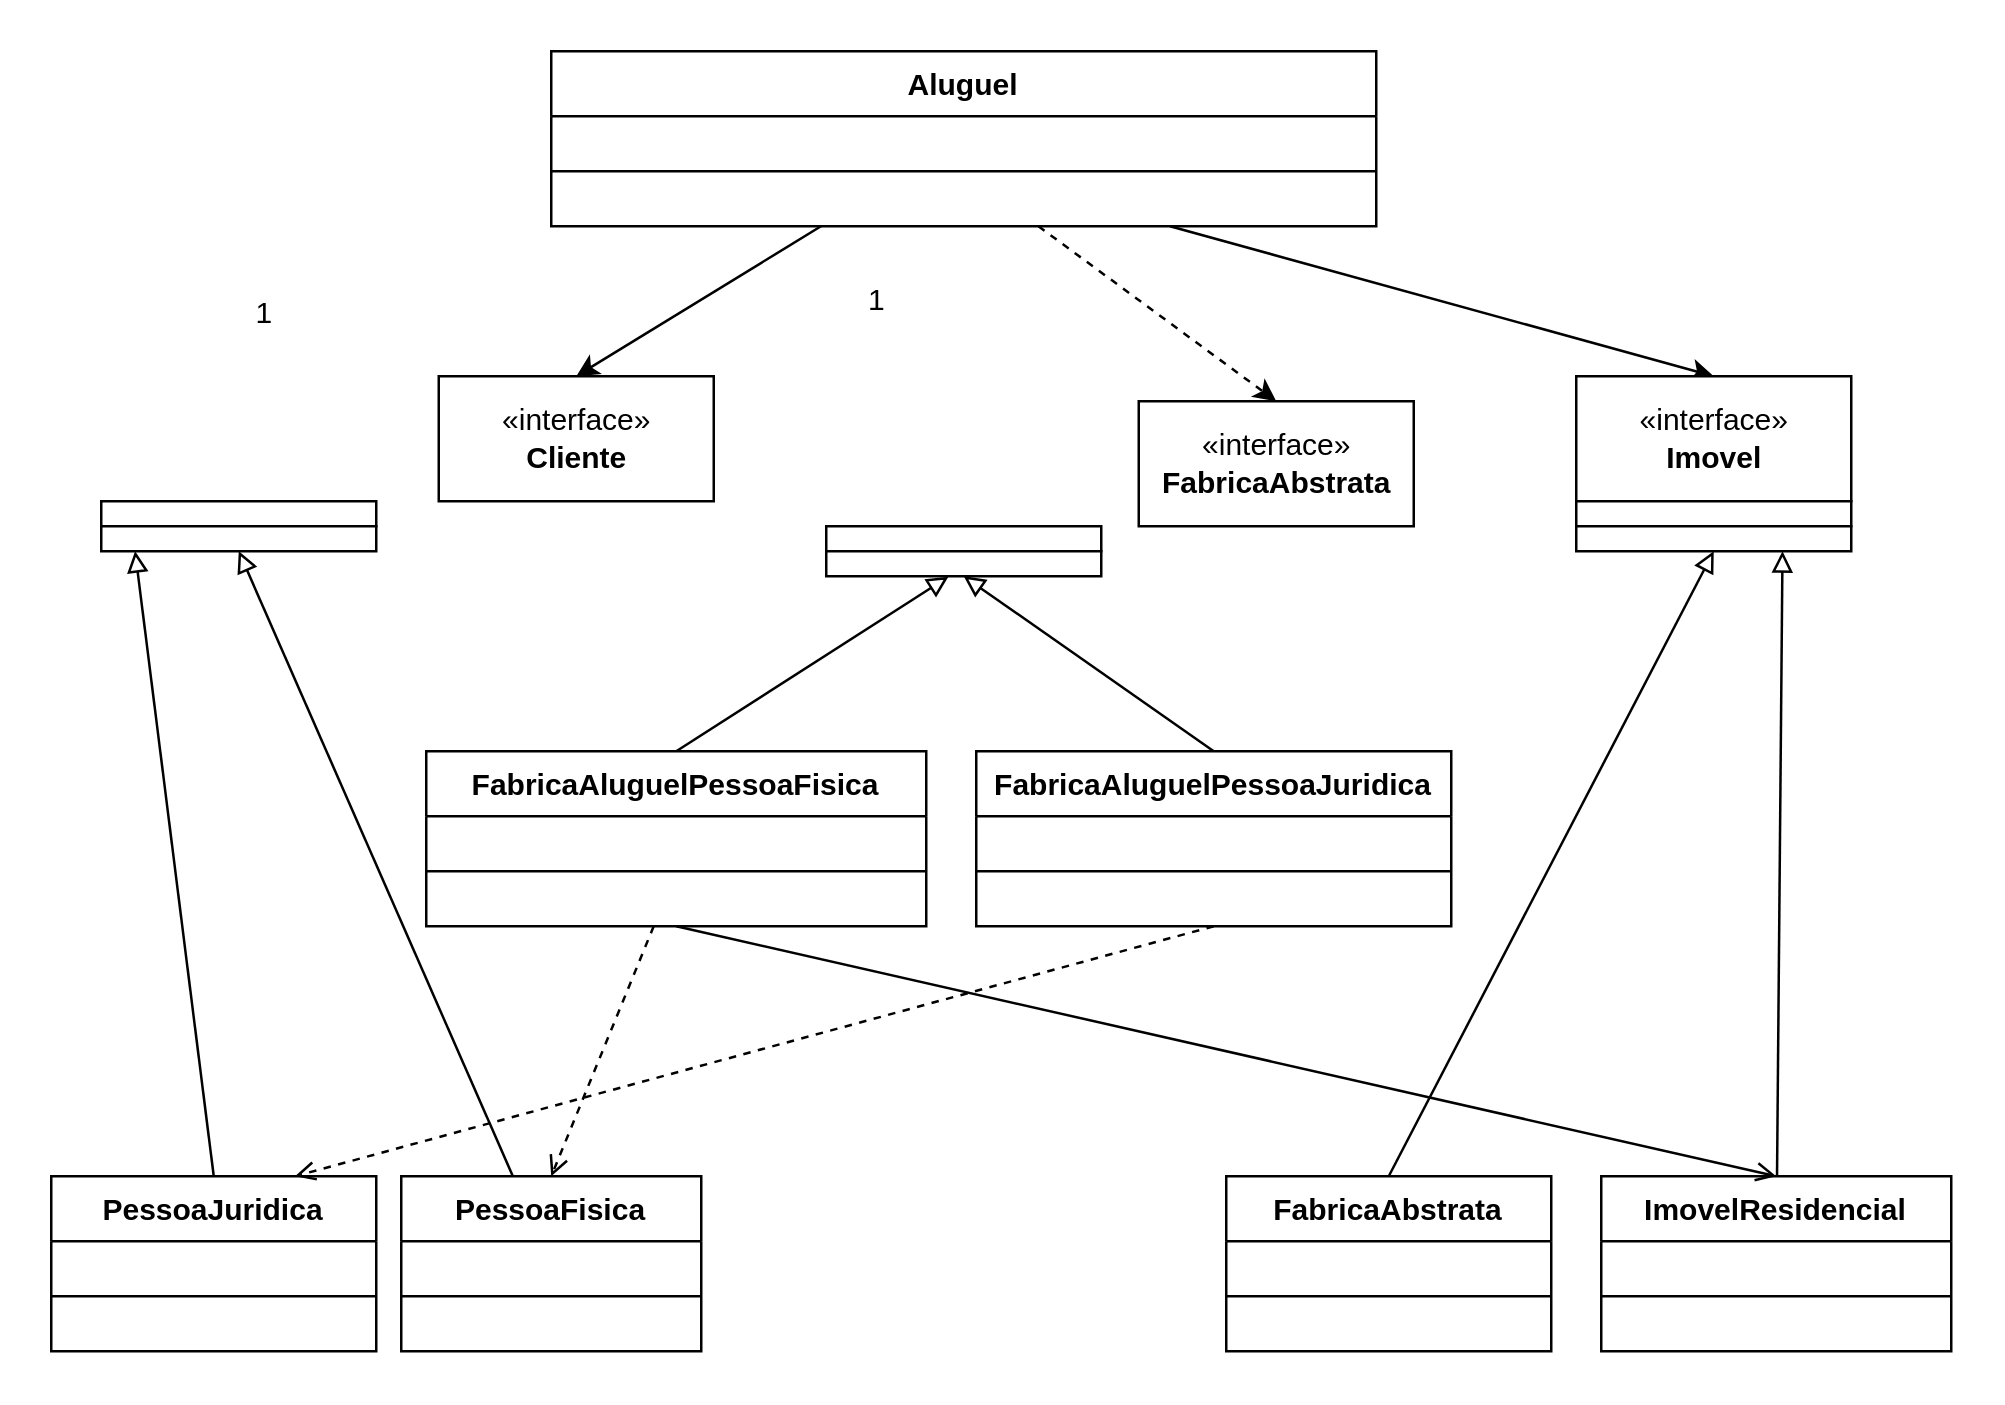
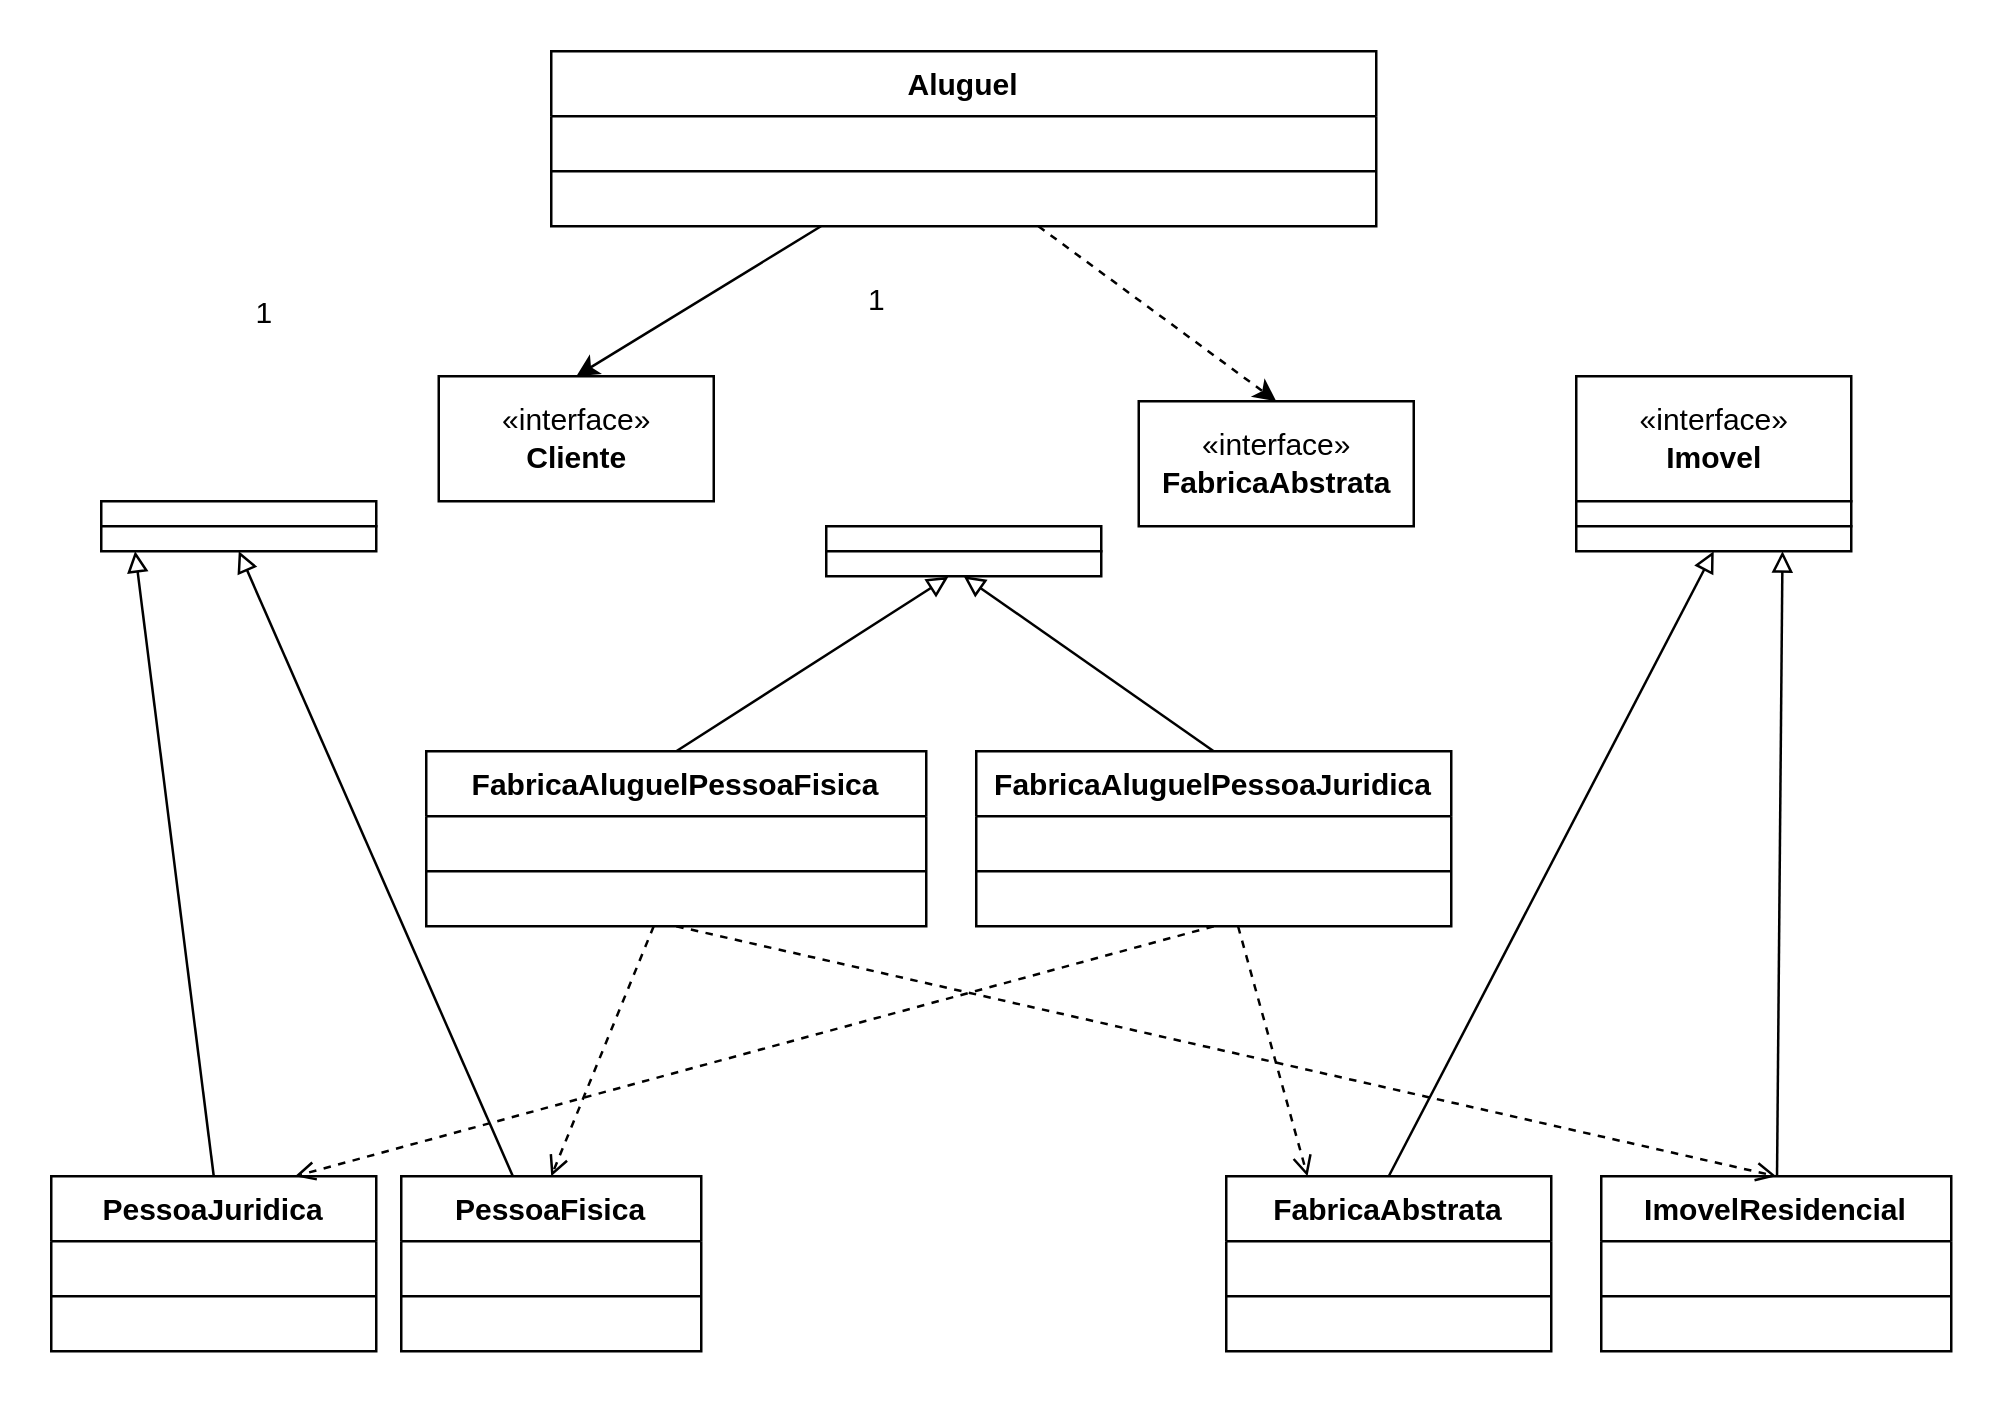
(1442, 301) -> none
none -> (1256, 992)
(1603, 1137) -> (1603, 1137)
